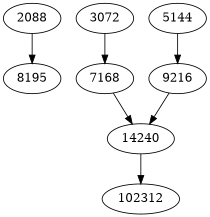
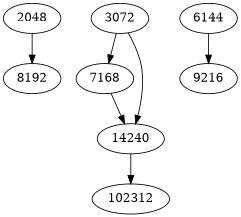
(32, 18) -> (32, 18)
(178, 18) -> (209, 18)
(32, 79) -> (32, 79)
(162, 105) -> (142, 73)
